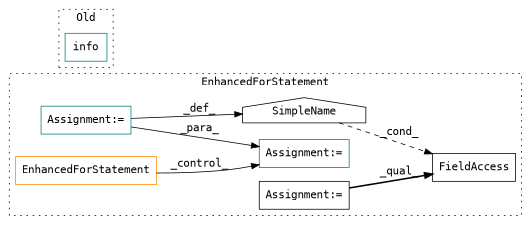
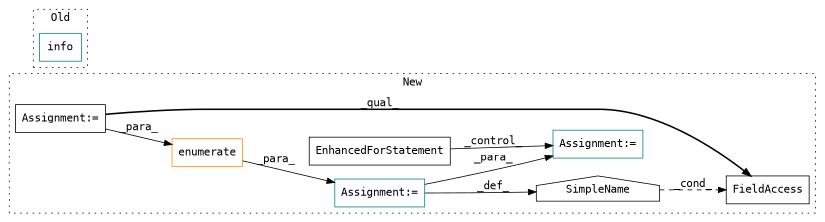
(265, 83) -> (412, 83)
none -> (207, 153)
(86, 170) -> (380, 151)
